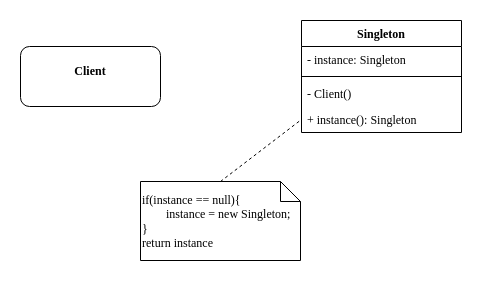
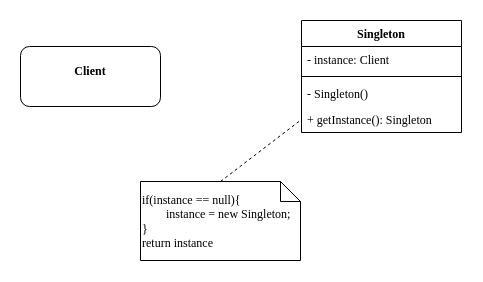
(368, 60) -> (358, 60)
(336, 94) -> (346, 94)
(375, 120) -> (387, 120)
